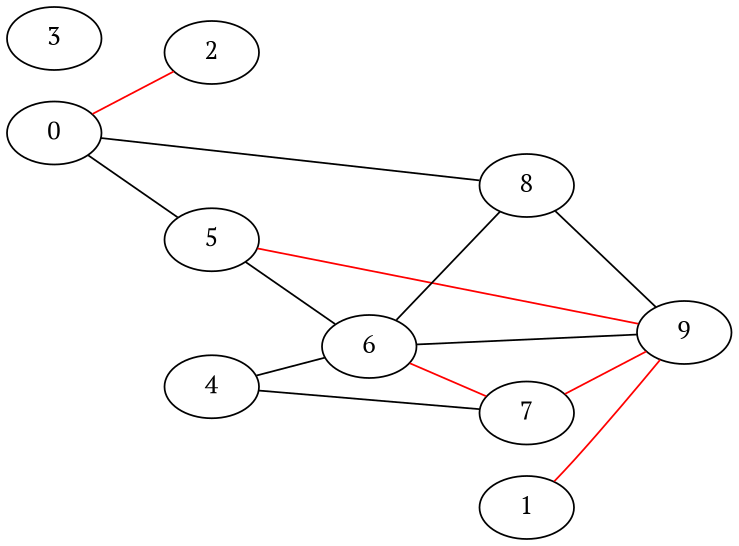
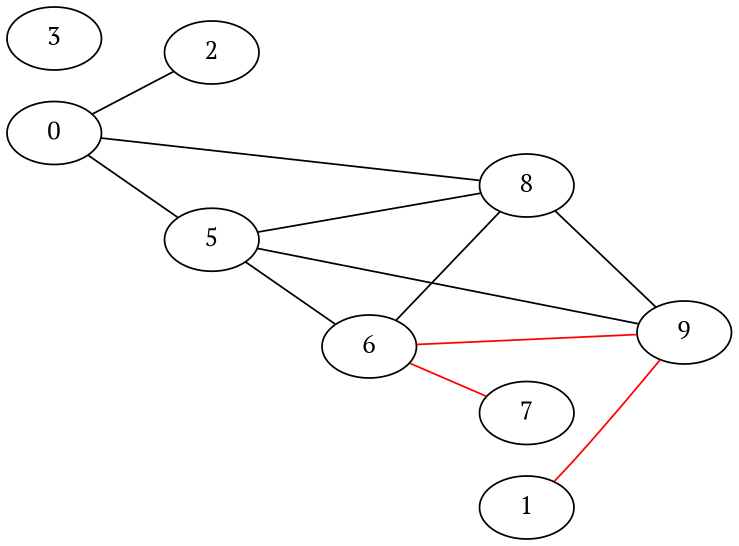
(133, 93) -> (133, 93)
none -> (369, 213)
(448, 286) -> (448, 286)
(527, 339) -> (527, 339)
(606, 373) -> none
(212, 387) -> none
